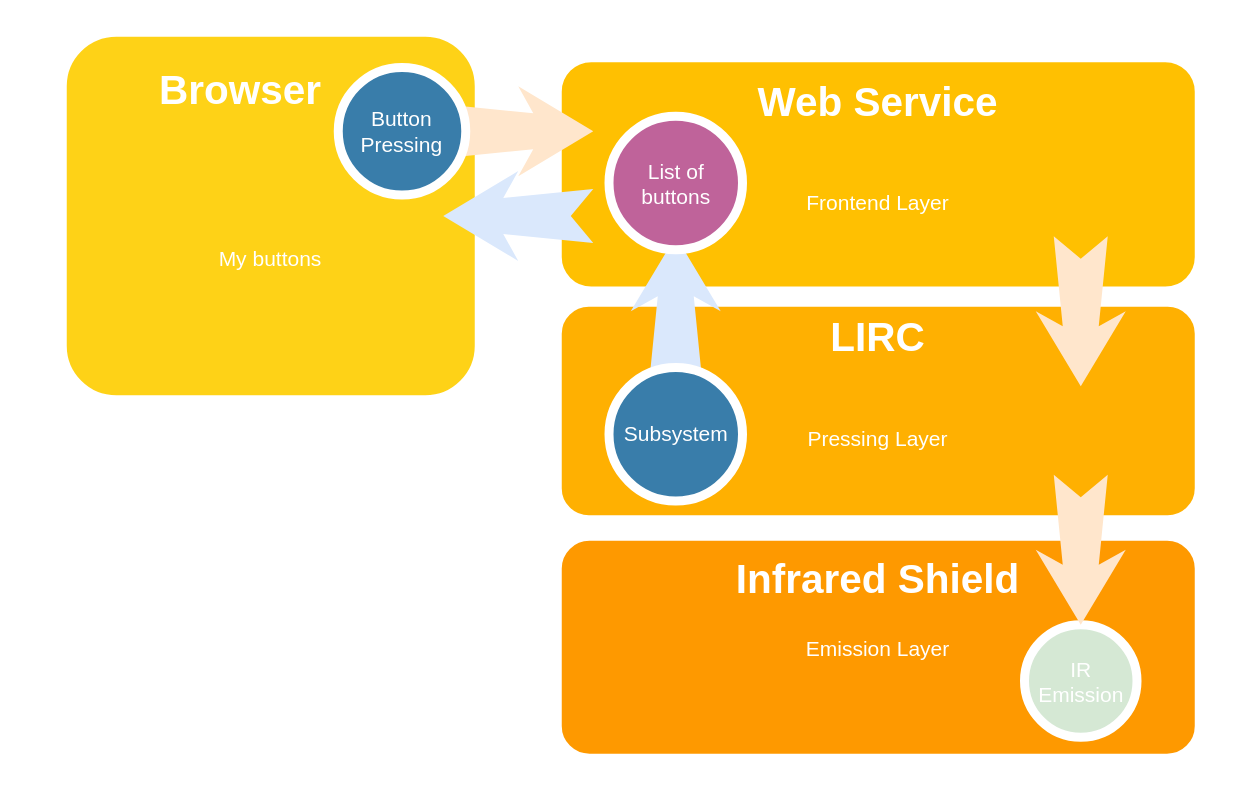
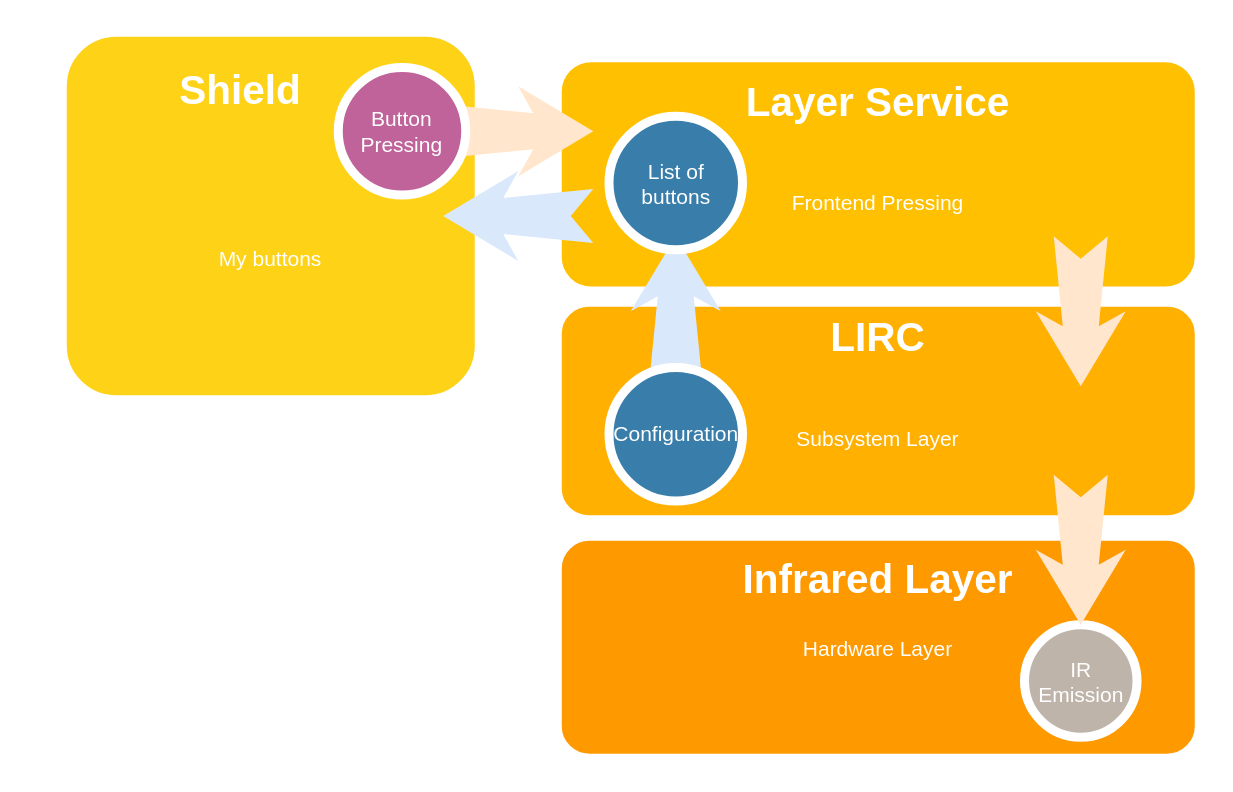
(241, 91) -> (241, 91)
(878, 103) -> (878, 103)
(402, 131) -> (402, 131)
(676, 183) -> (676, 183)
(878, 203) -> (878, 203)
(677, 434) -> (677, 434)
(878, 439) -> (878, 439)
(878, 580) -> (878, 580)
(878, 649) -> (878, 649)
(1081, 681) -> (1081, 681)
